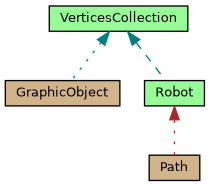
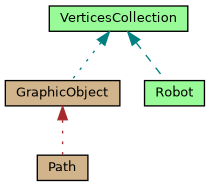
(174, 137) -> (63, 137)
